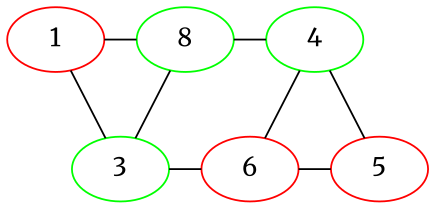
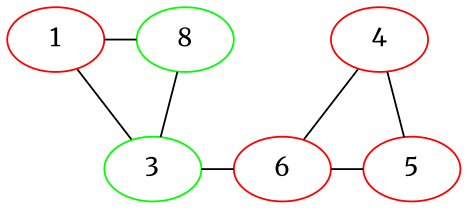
(250, 40) -> none
(315, 40) -> (380, 40)
